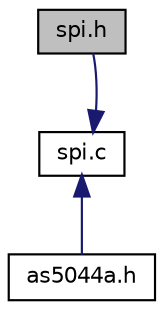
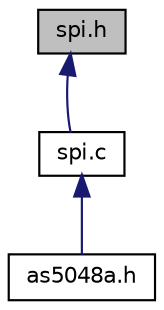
(96, 82) -> (67, 104)
(82, 277) -> (82, 277)
